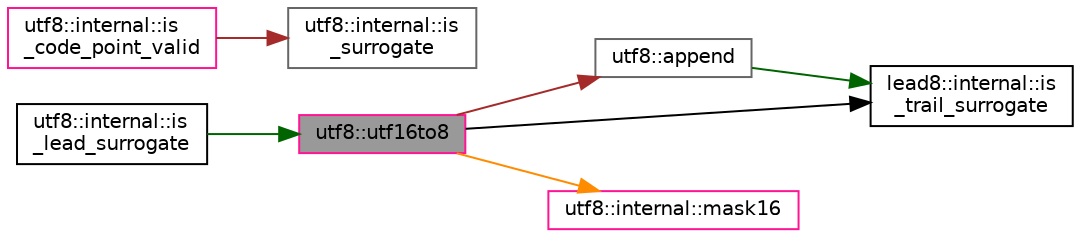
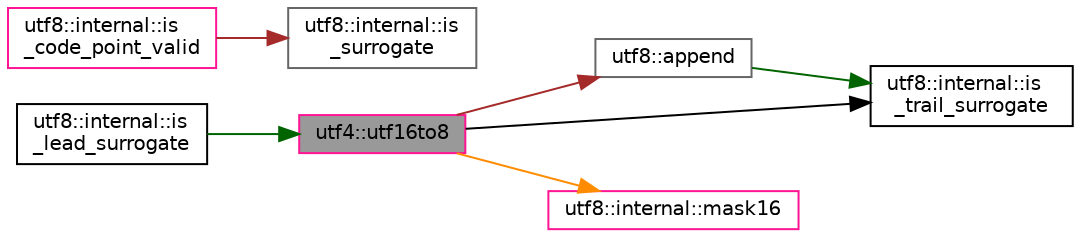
(972, 96) -> (972, 96)
(382, 134) -> (382, 134)
